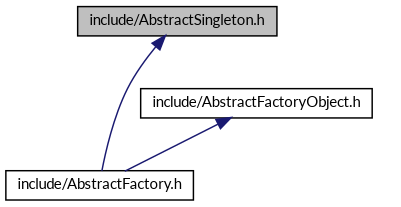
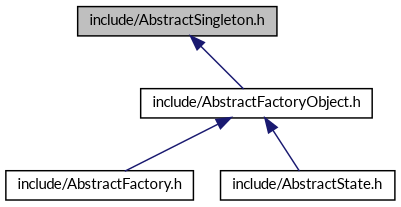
(120, 105) -> (222, 68)
none -> (308, 185)
